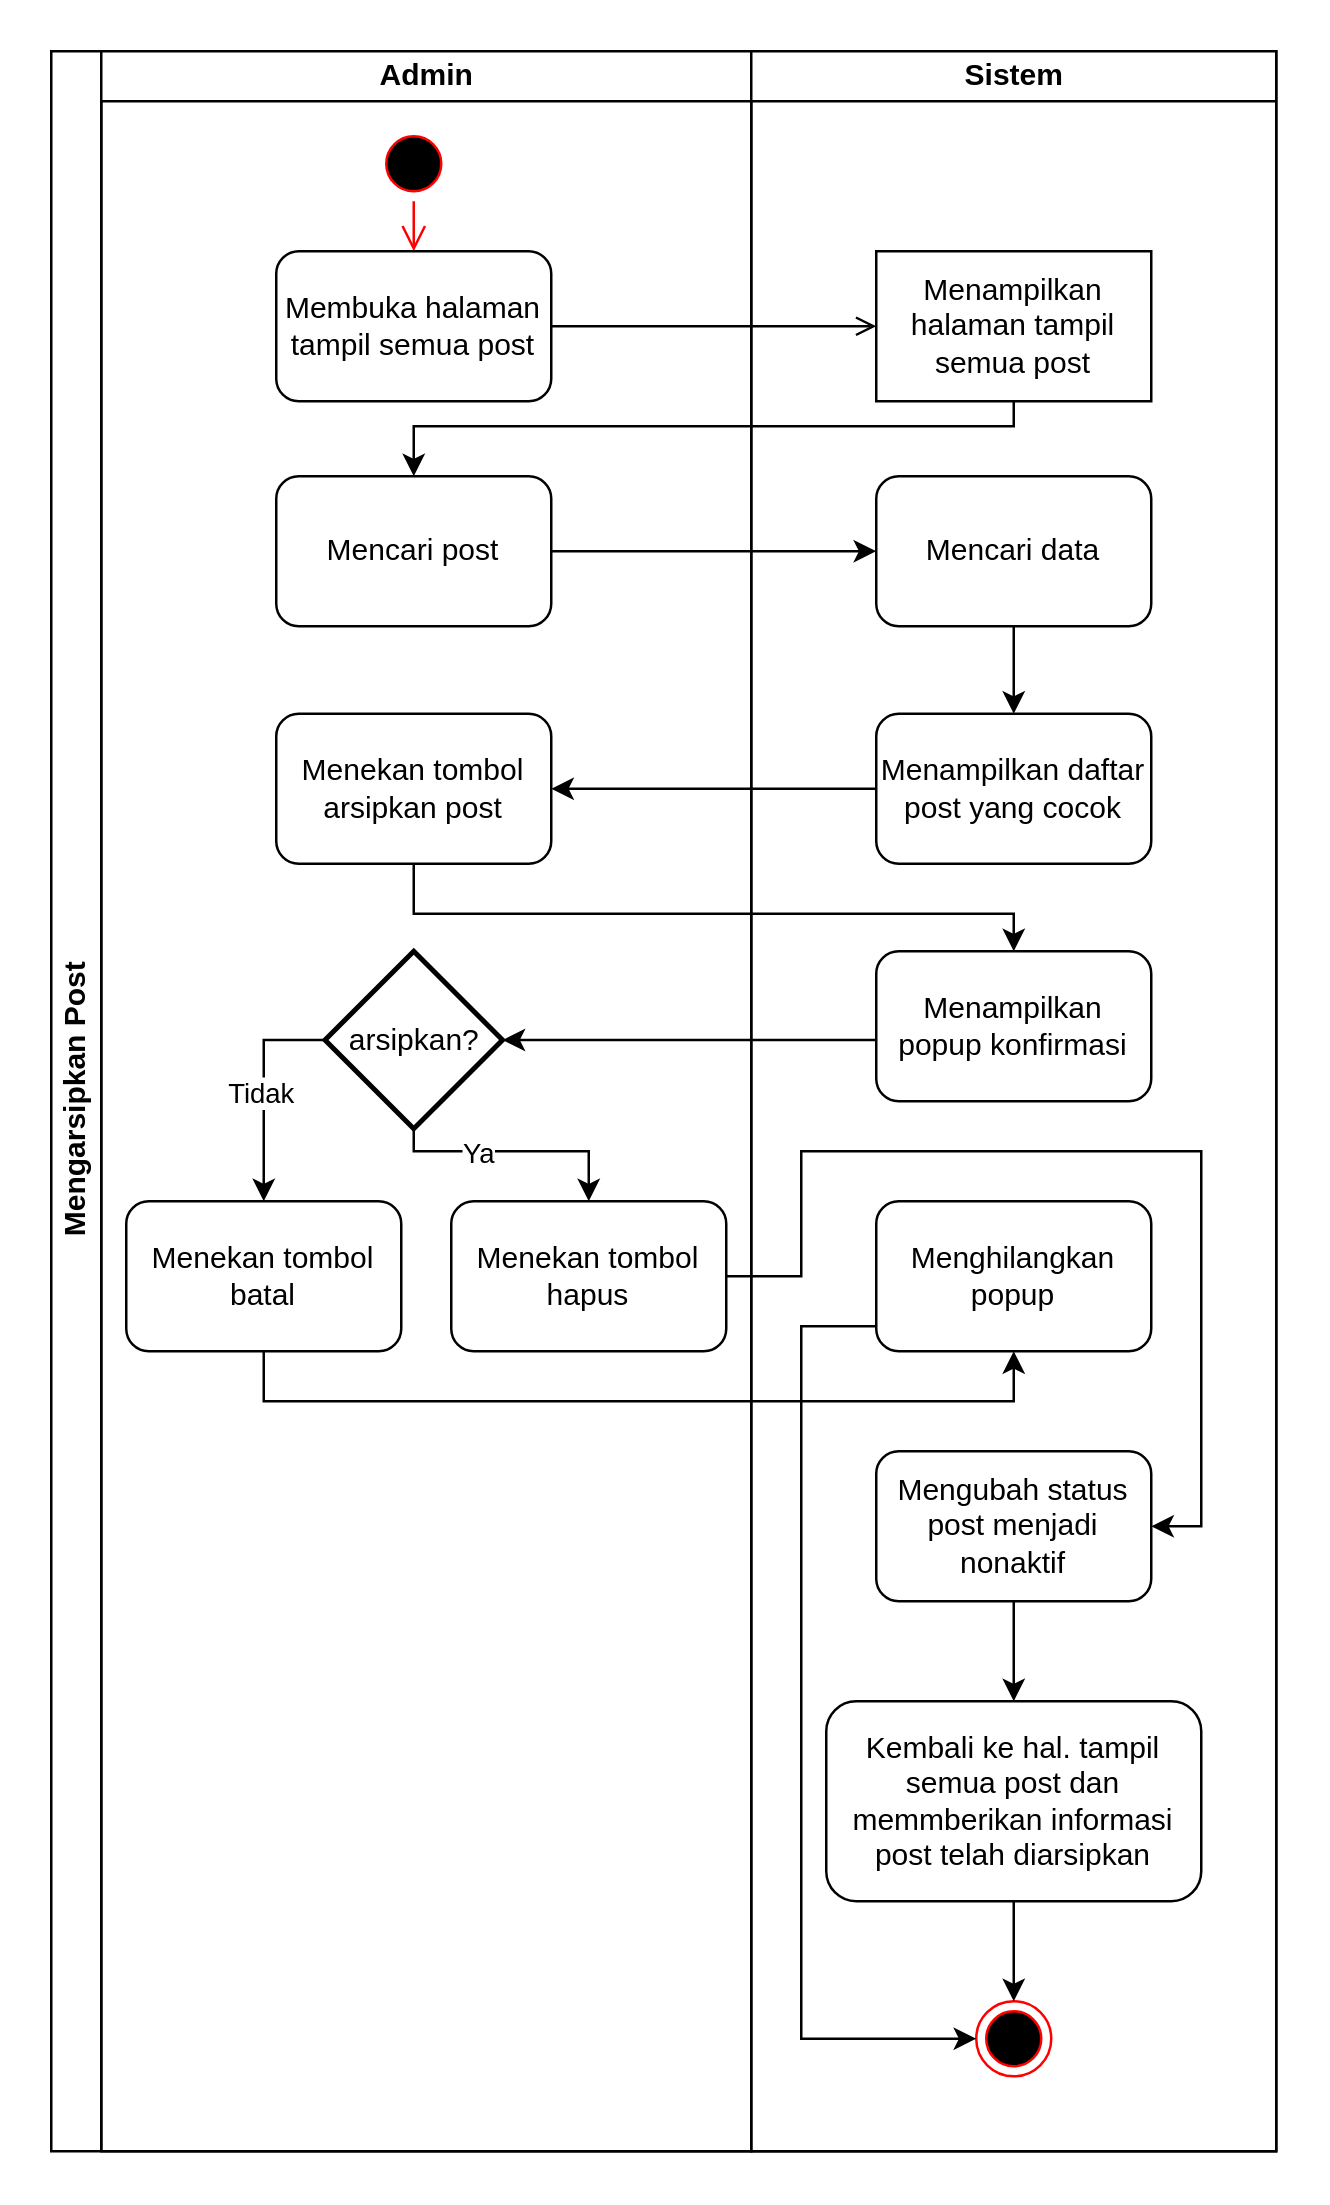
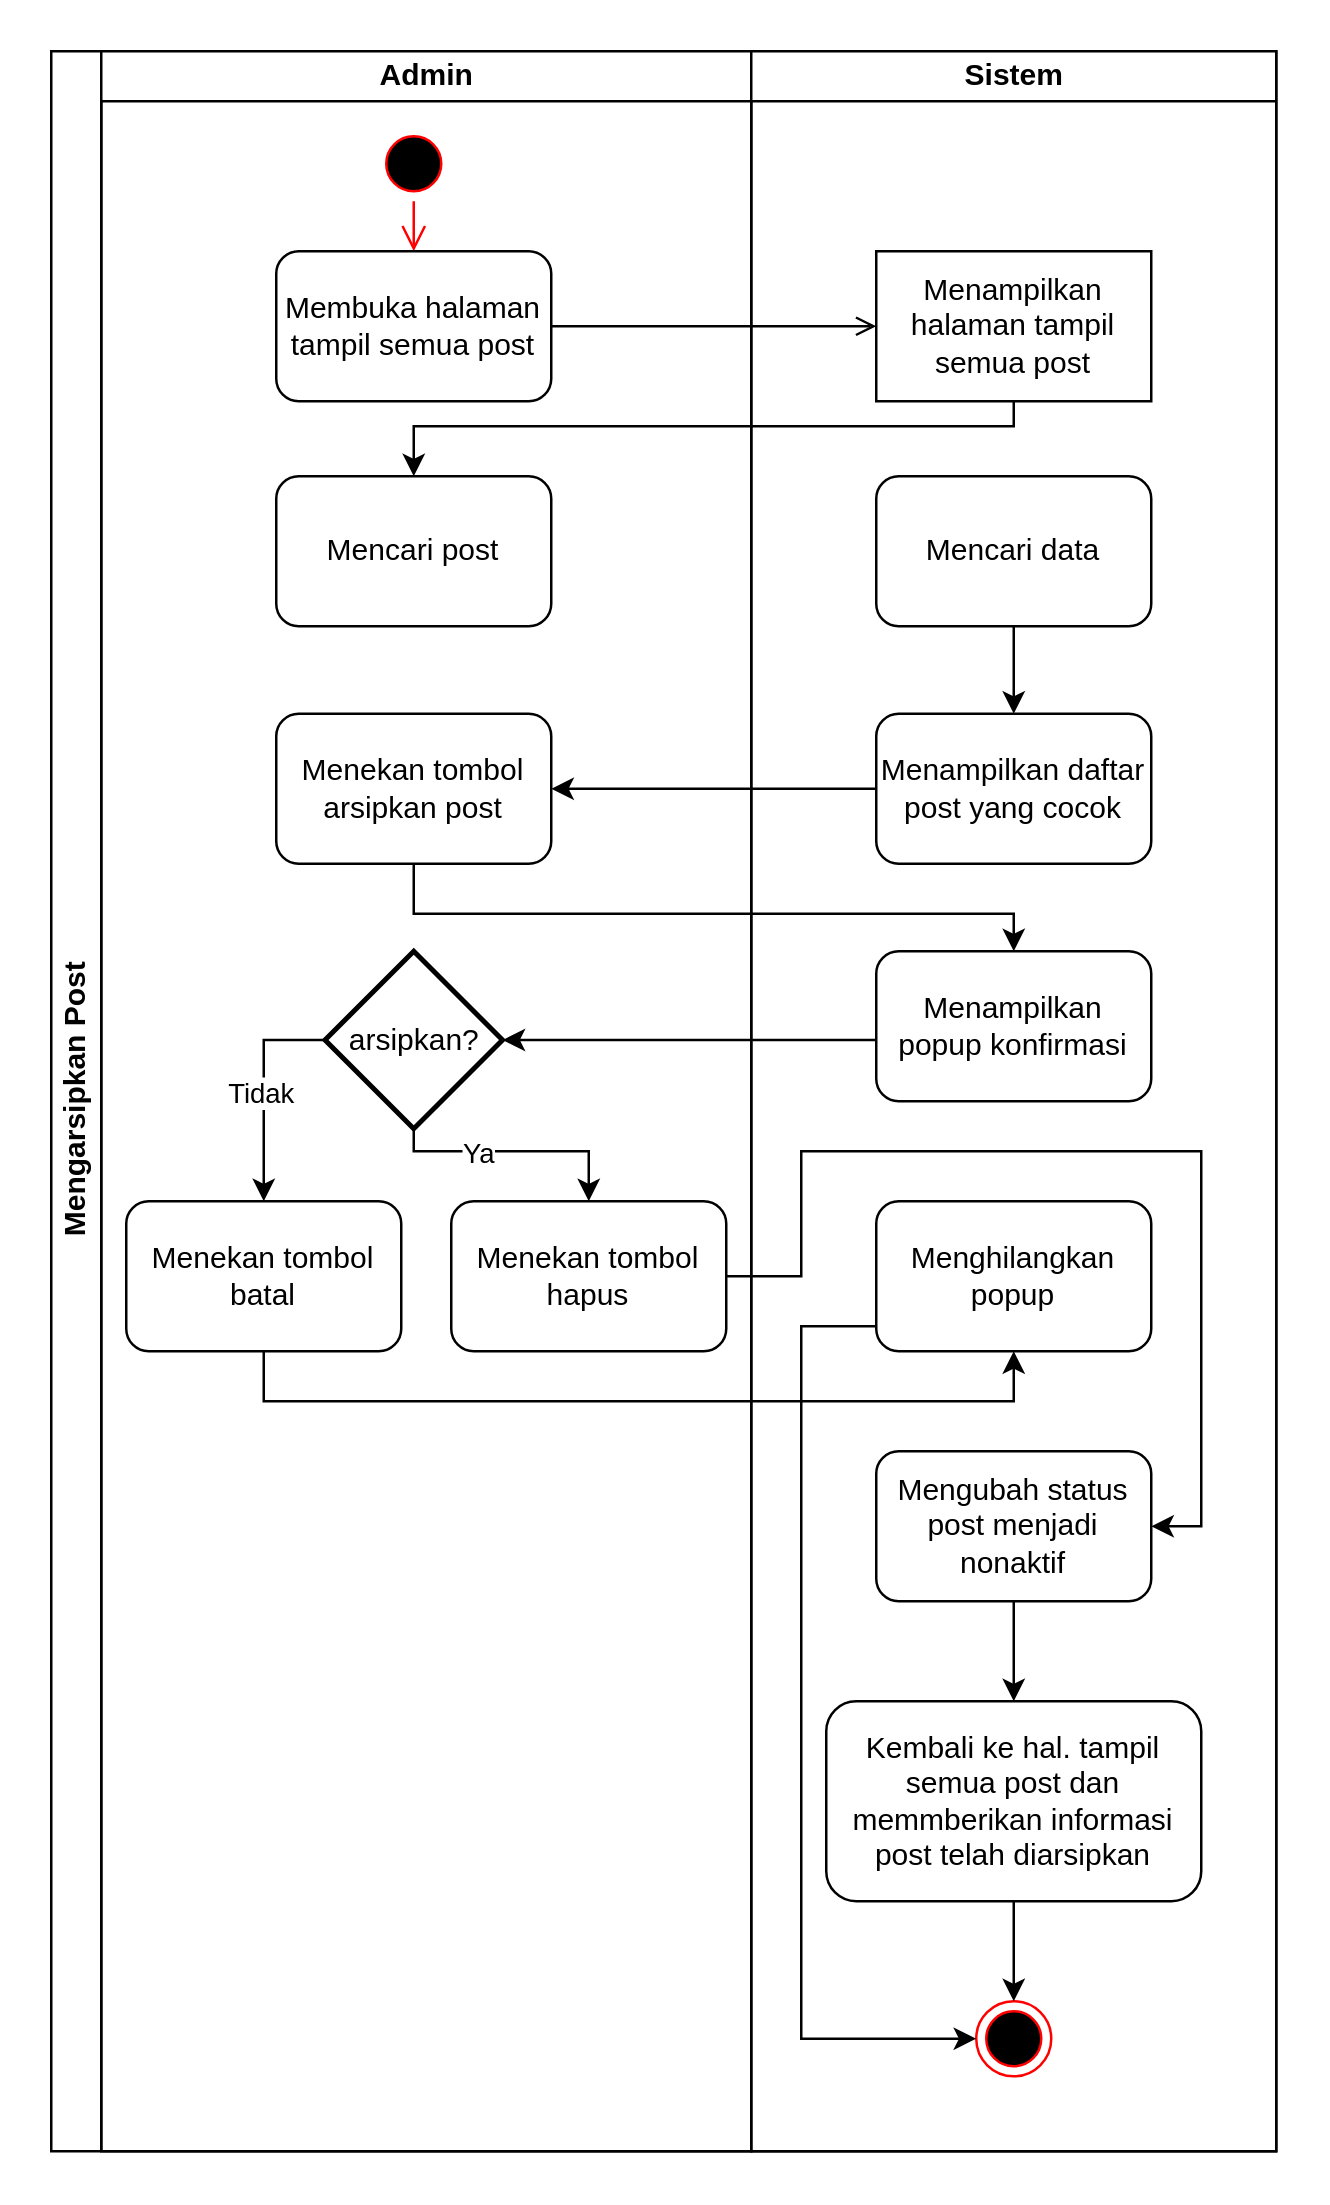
(648, 551) -> none
